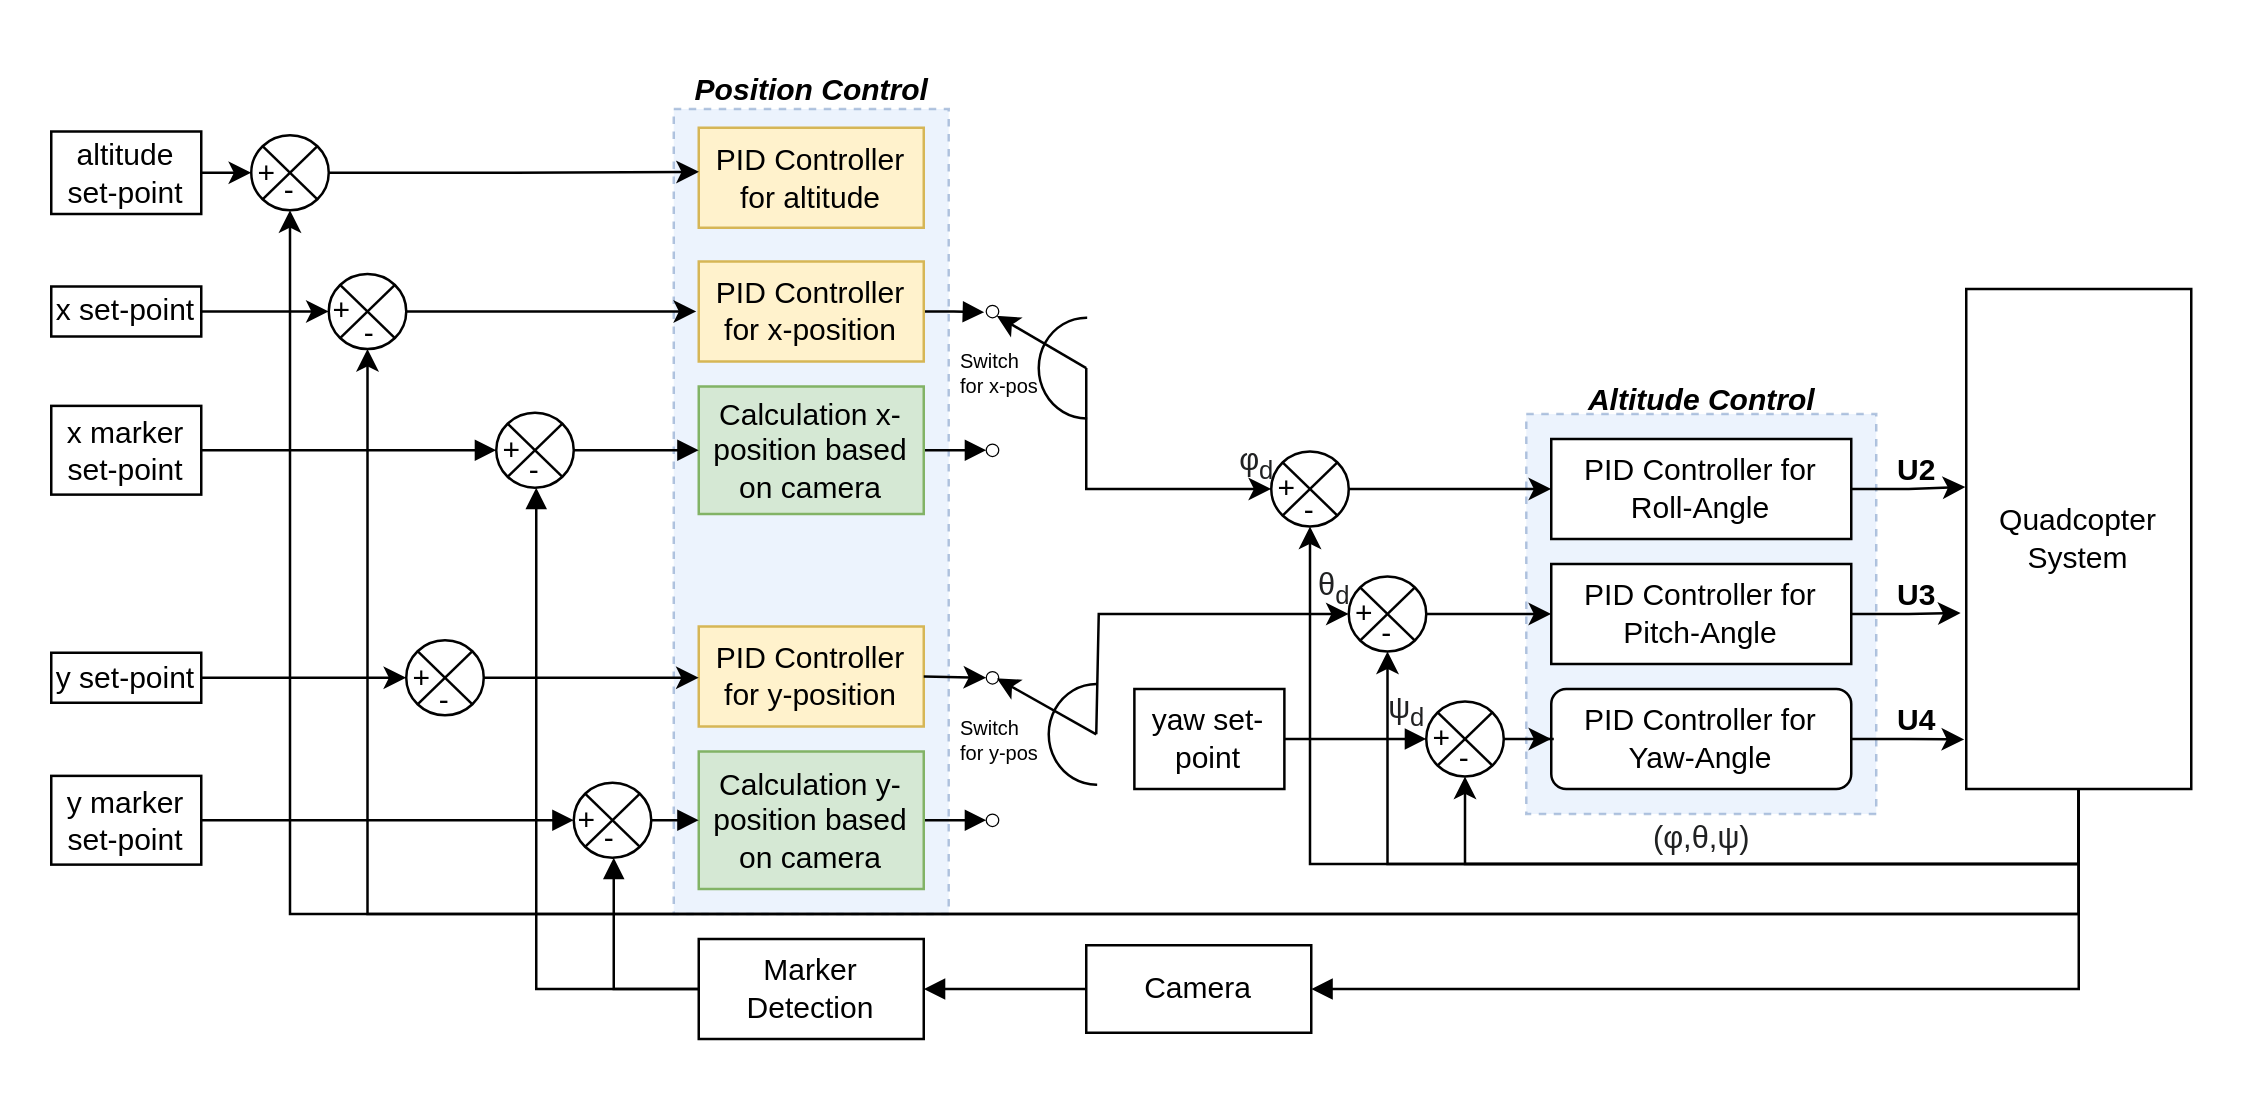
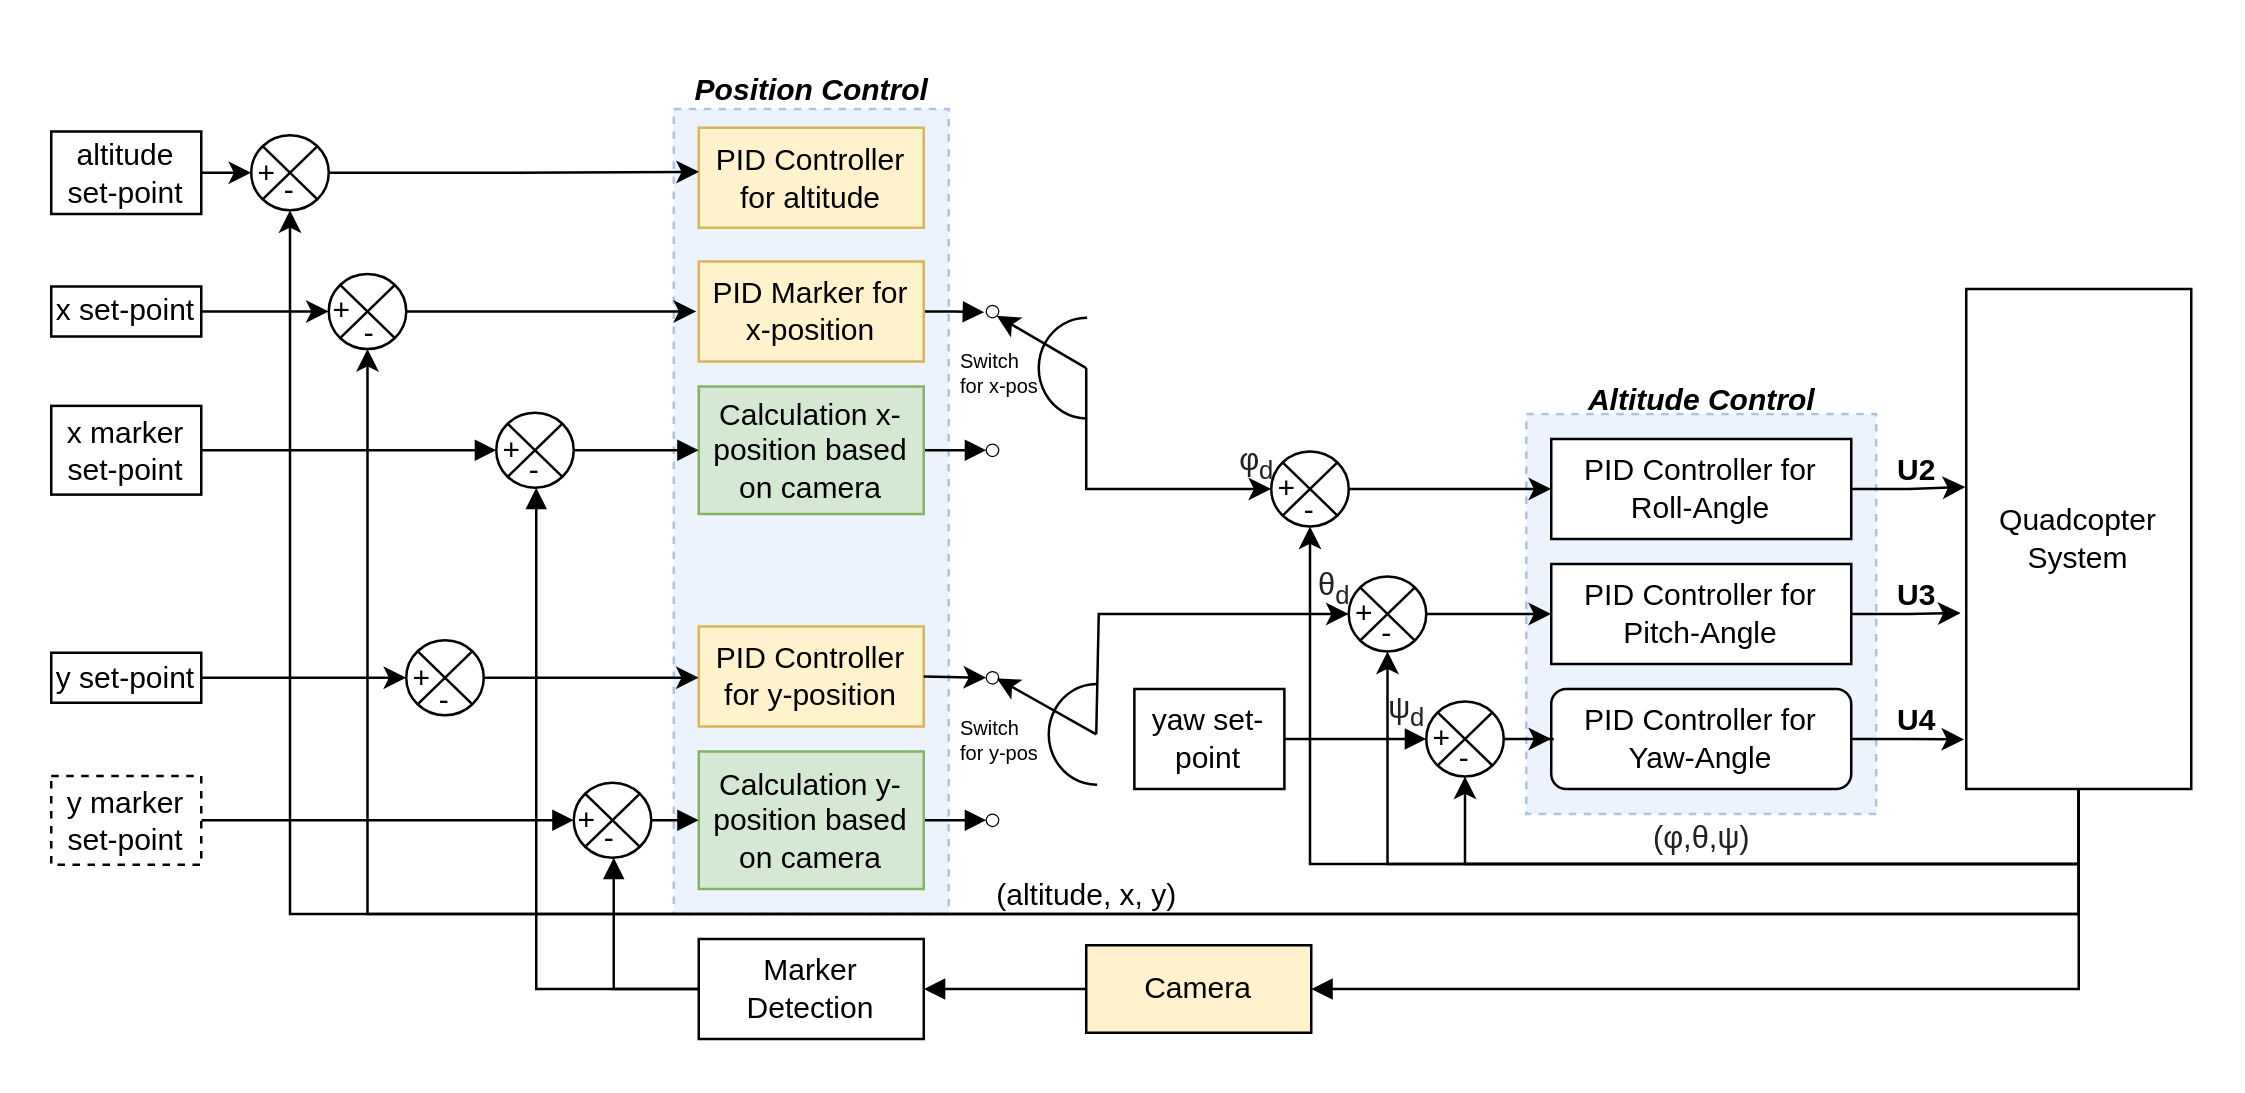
(811, 311) -> (811, 311)
(126, 820) -> (126, 820)
none -> (1087, 895)
(1199, 989) -> (1199, 989)
